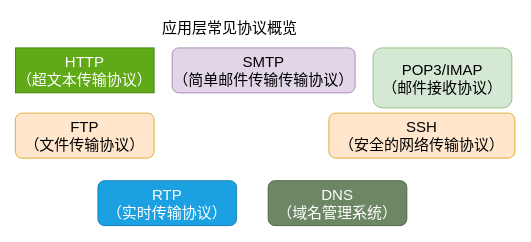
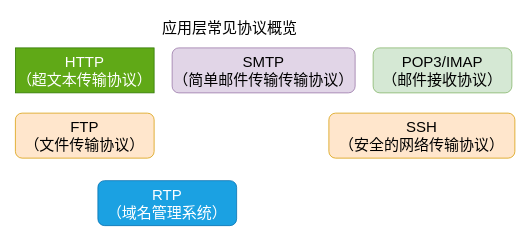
(443, 78) -> (443, 70)
(167, 203) -> (167, 203)
(338, 203) -> none
